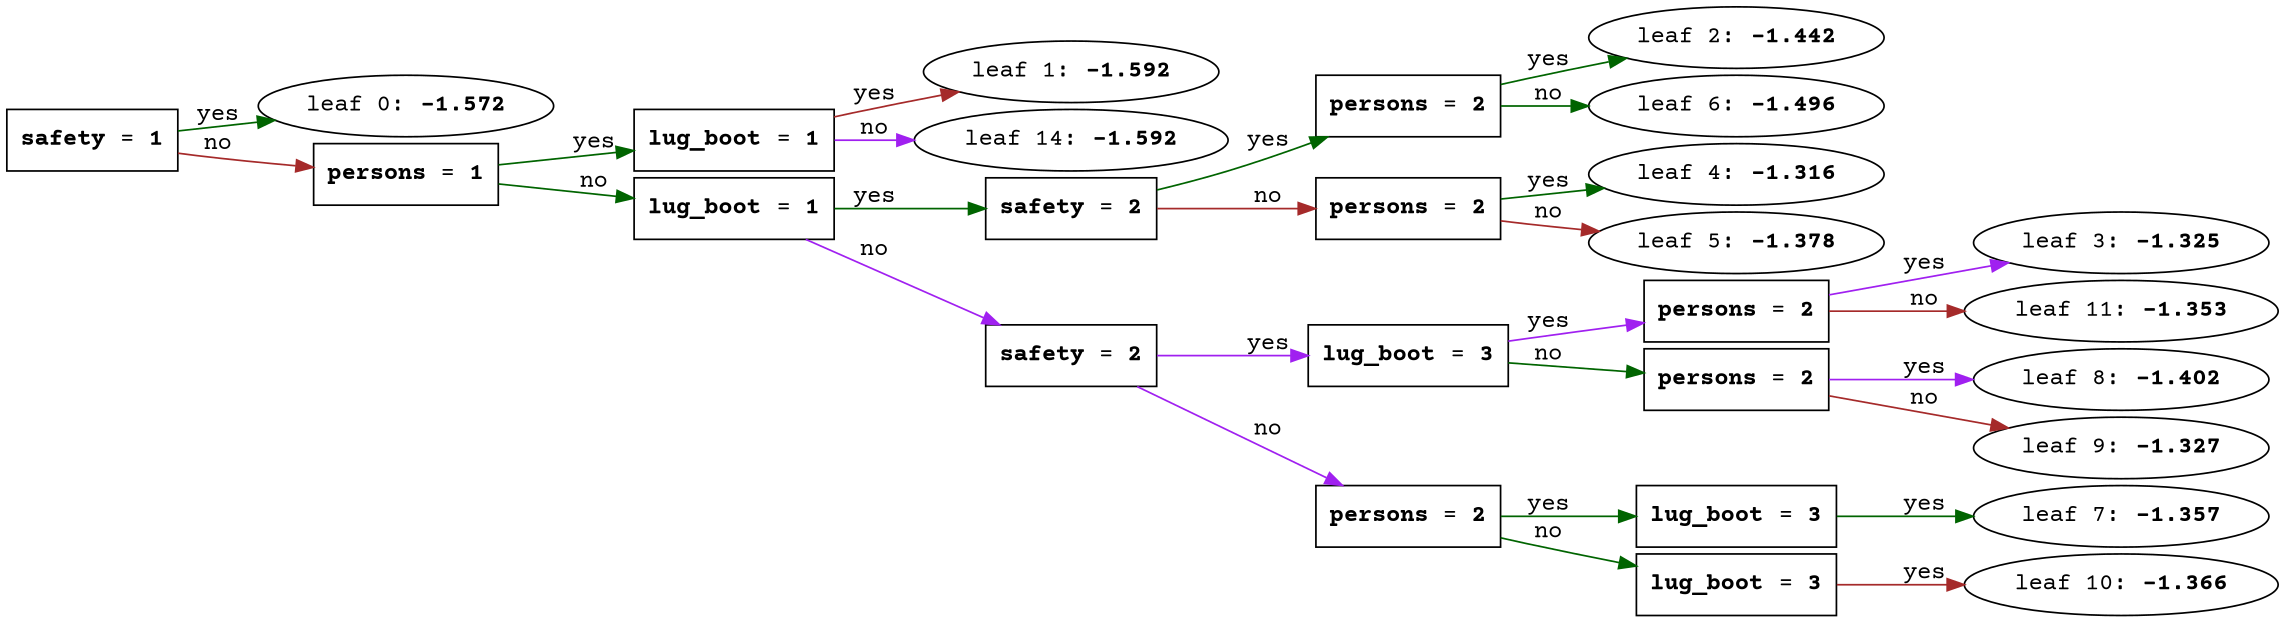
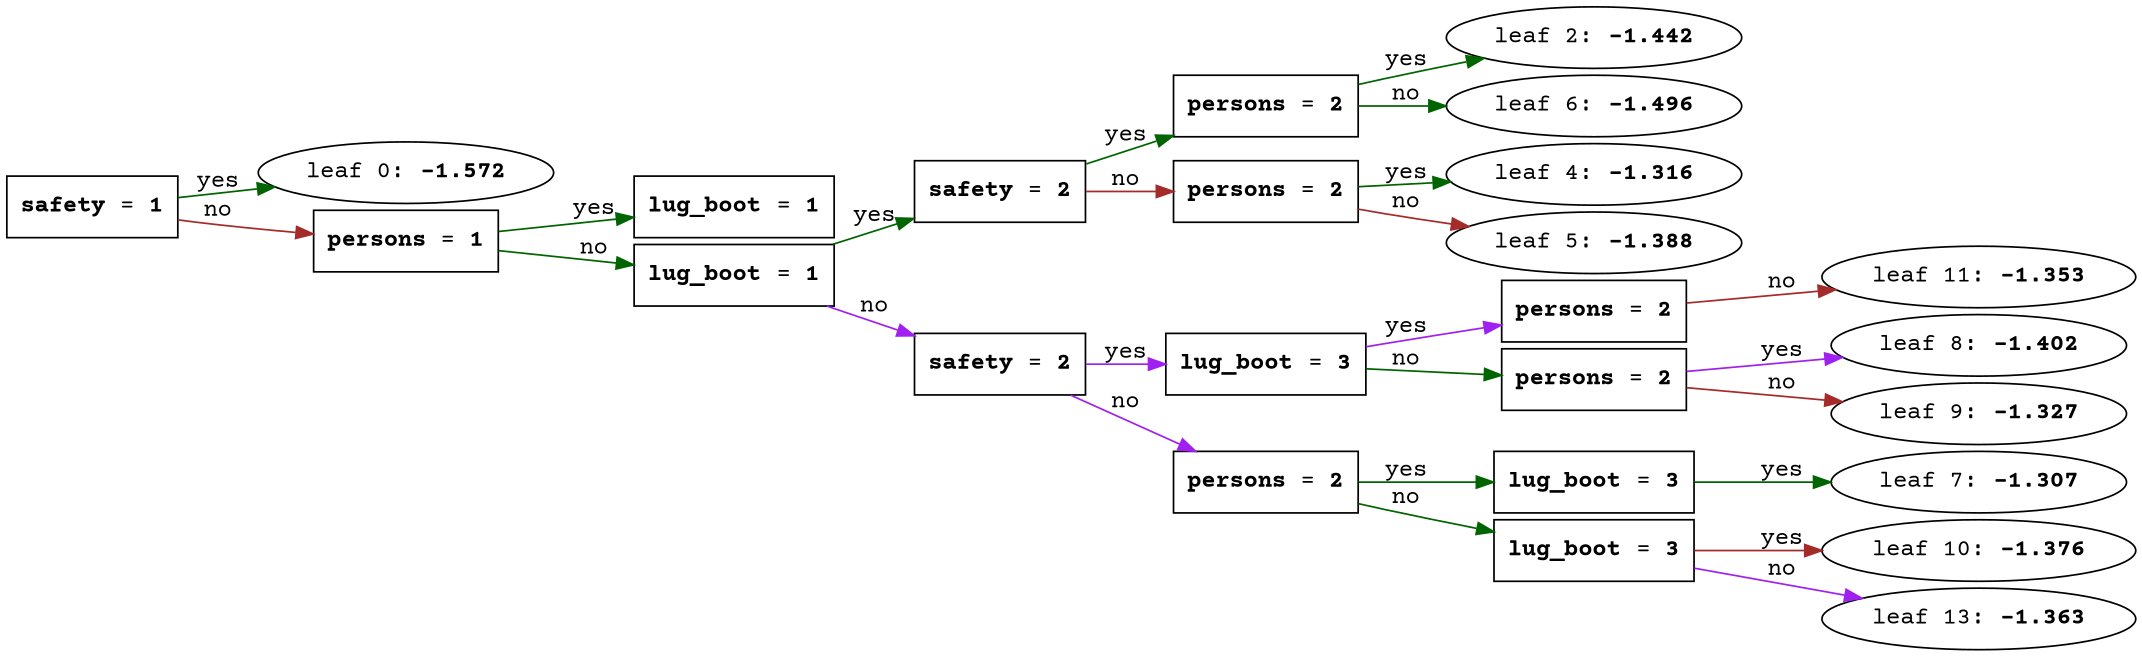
(1071, 72) -> none
(1071, 140) -> none
(1794, 240) -> (1651, 240)
(2121, 243) -> none
(2179, 514) -> (2036, 480)
(2185, 582) -> (2043, 548)
none -> (1979, 619)
